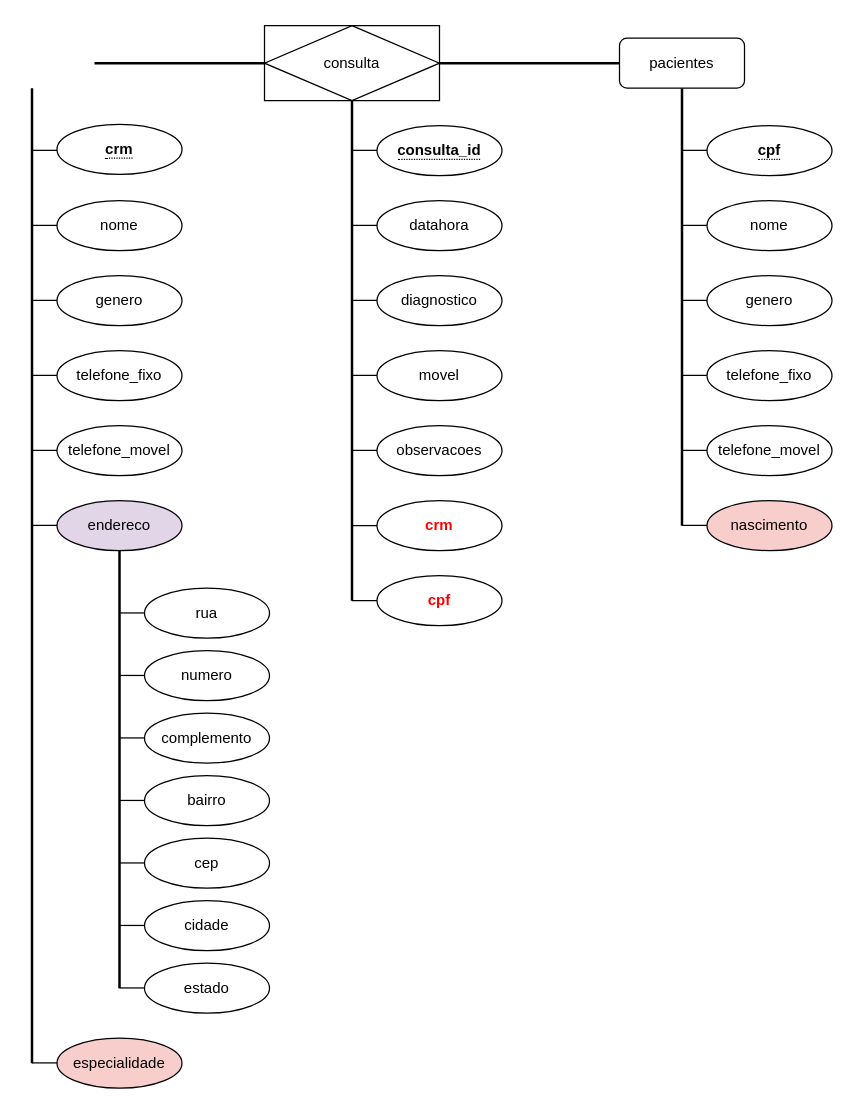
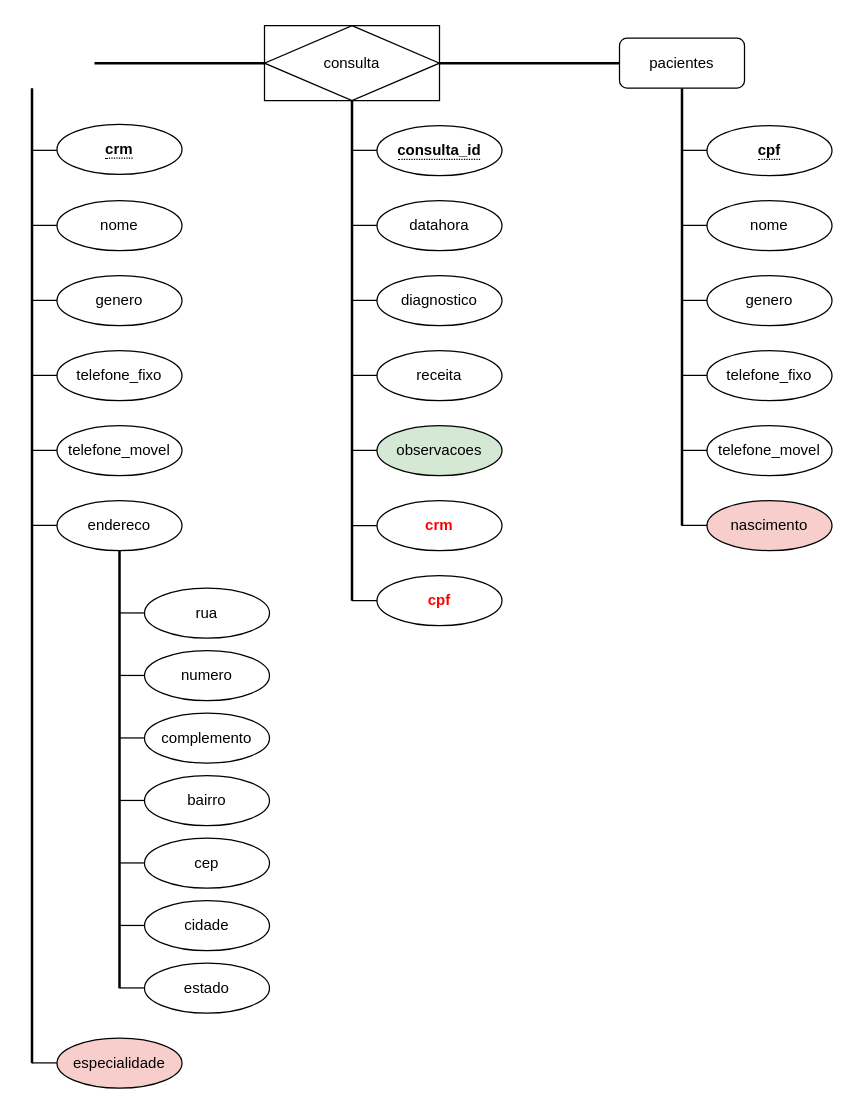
(439, 376) -> (439, 376)
(439, 451) -> (439, 451)
(119, 526) -> (119, 526)
